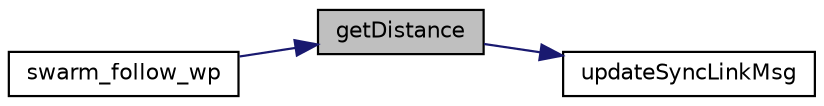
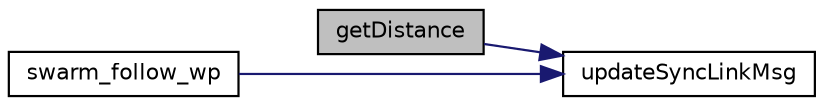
(268, 52) -> (390, 74)
